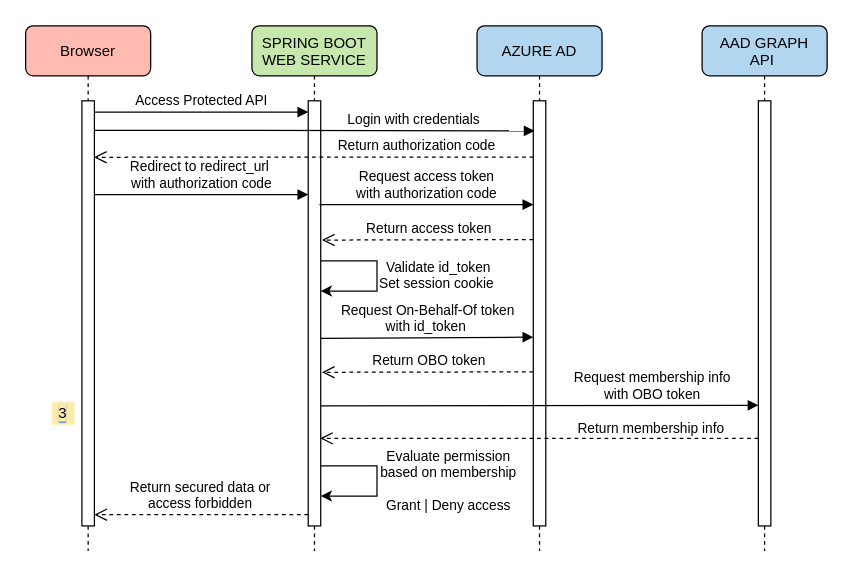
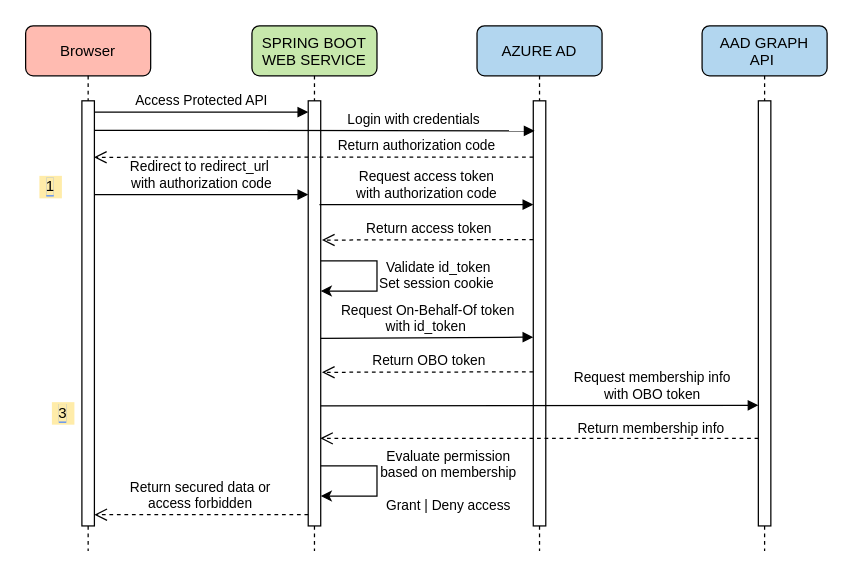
none -> (51, 187)
